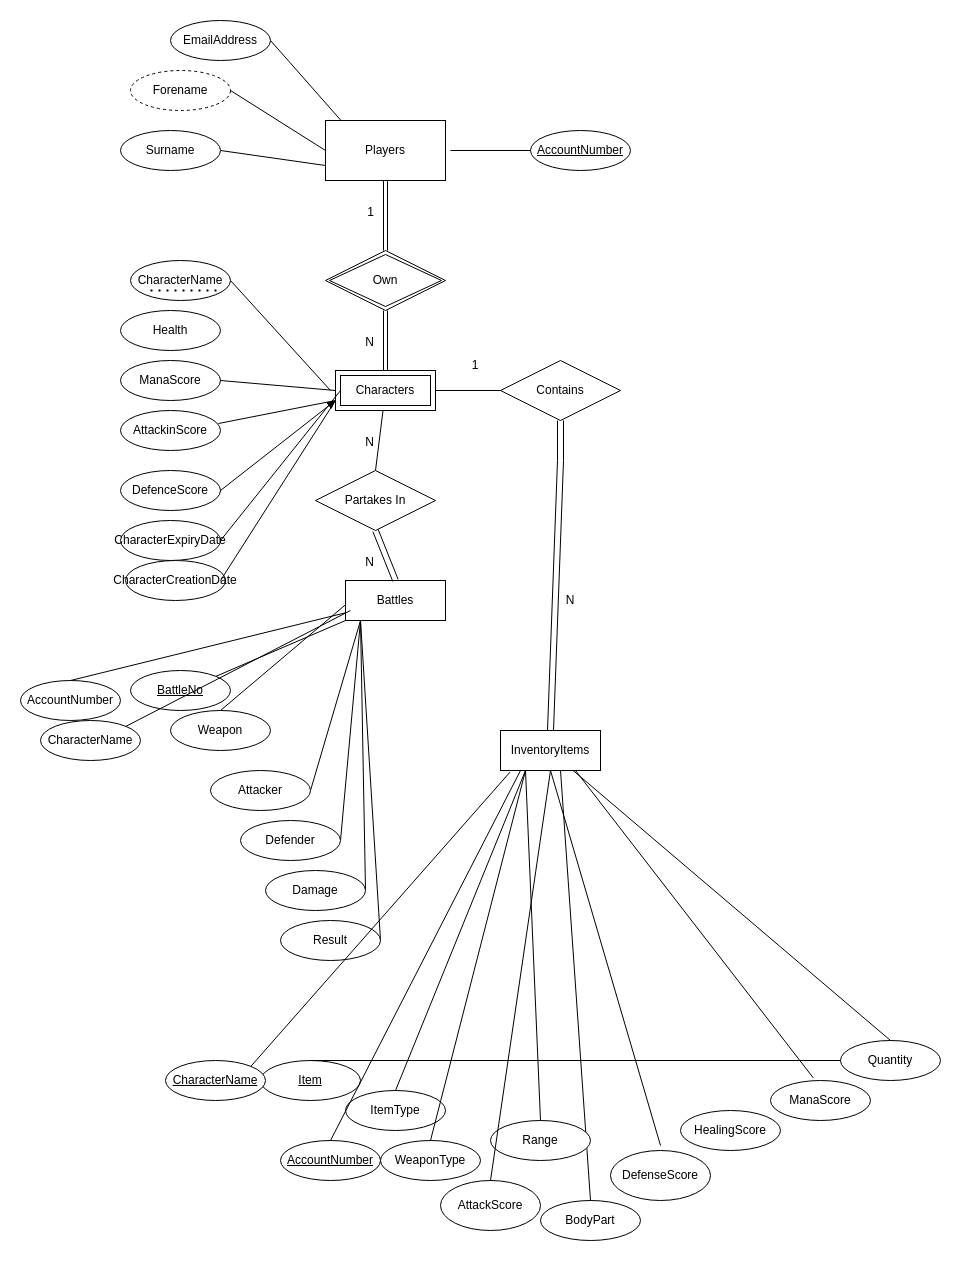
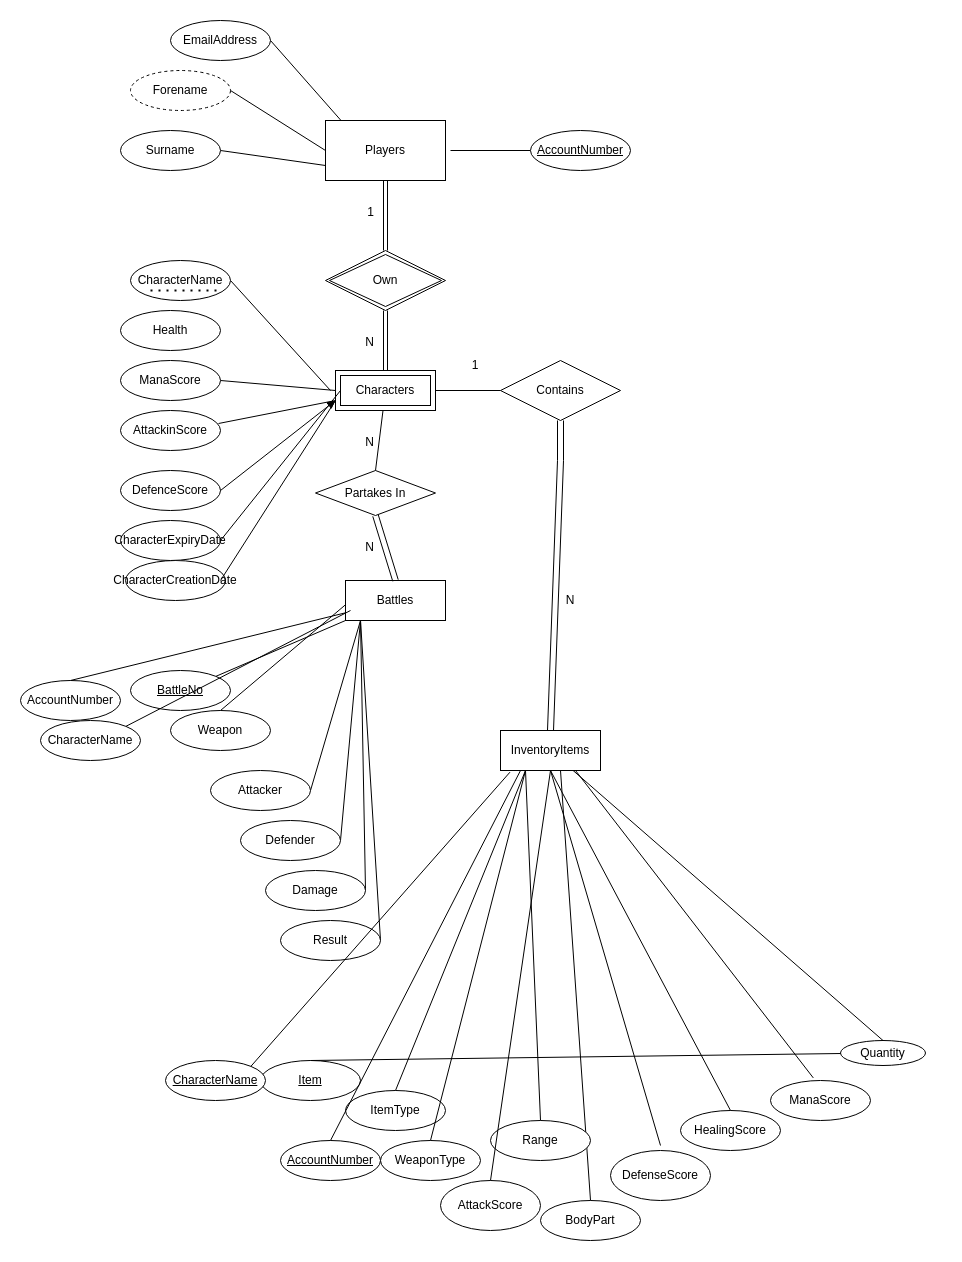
(376, 501) -> (376, 493)
none -> (647, 953)
(891, 1061) -> (883, 1053)
